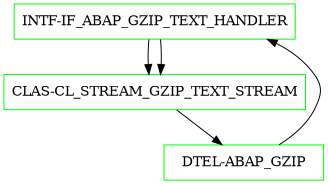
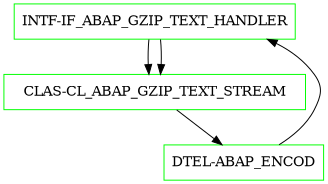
(155, 92) -> (155, 92)
(244, 163) -> (244, 163)
